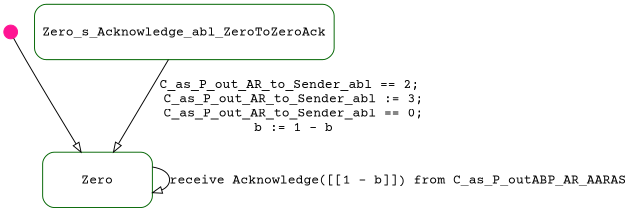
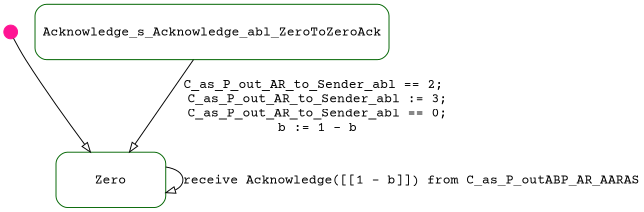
(184, 32) -> (212, 32)
